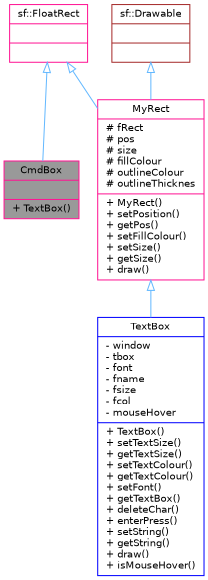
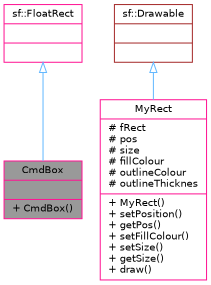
(85, 90) -> none
(42, 209) -> (43, 209)
(151, 447) -> none
